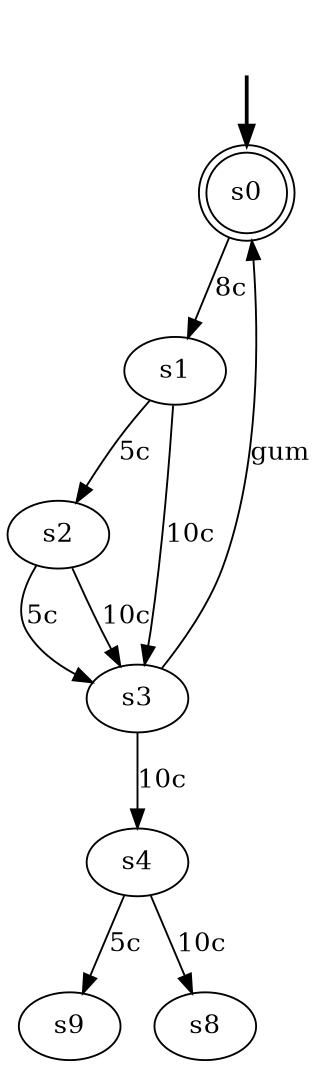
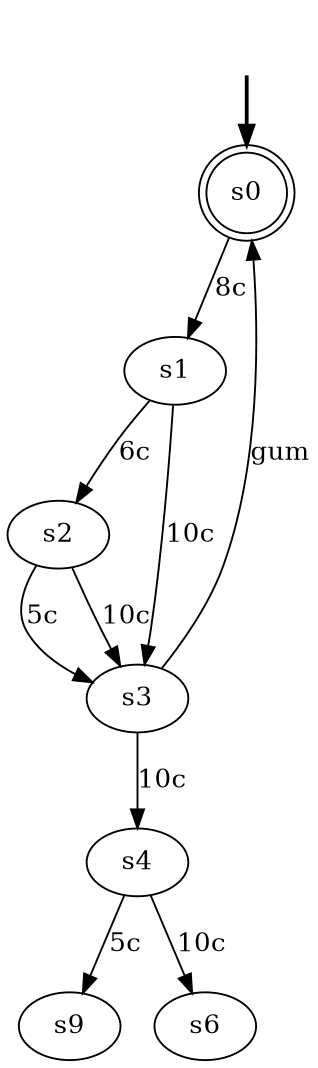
(135, 453) -> (135, 453)
(205, 1026) -> (205, 1026)
